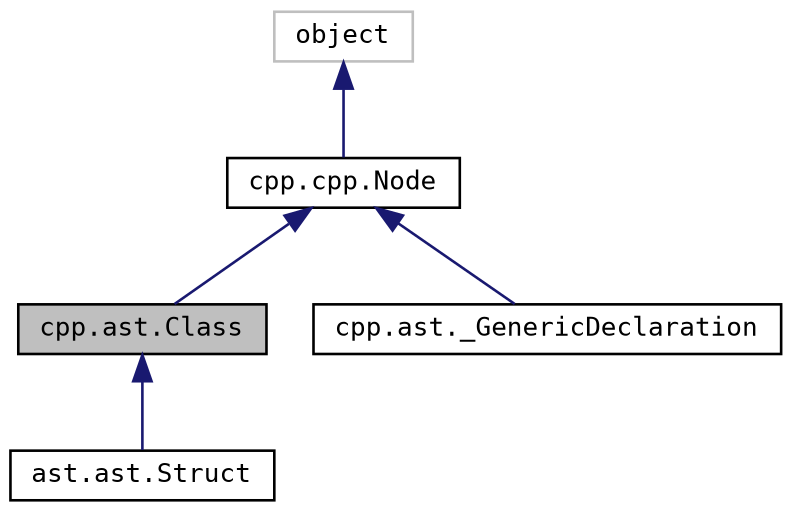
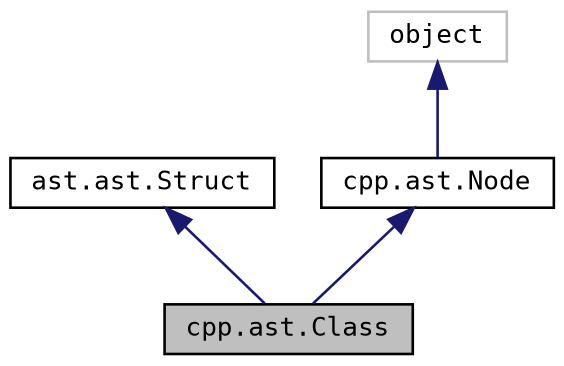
(344, 183) -> (438, 183)
(547, 329) -> none
(142, 416) -> (225, 265)
